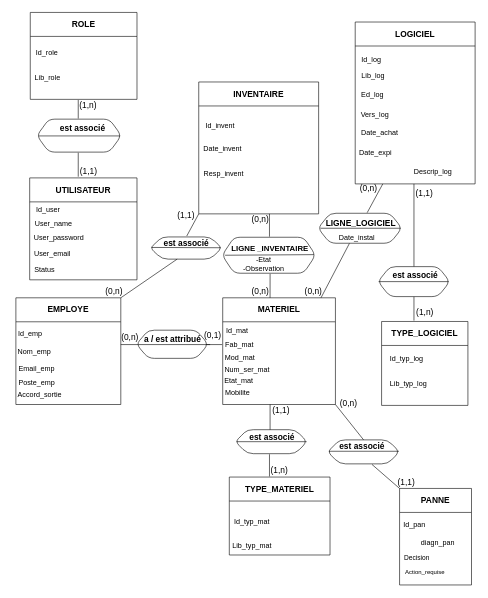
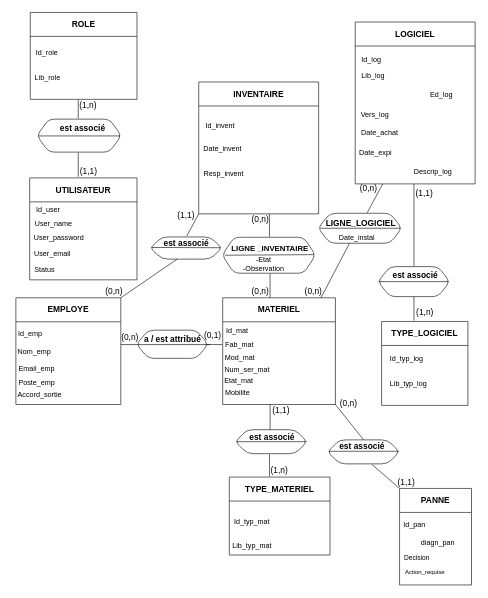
(373, 95) -> (442, 95)
